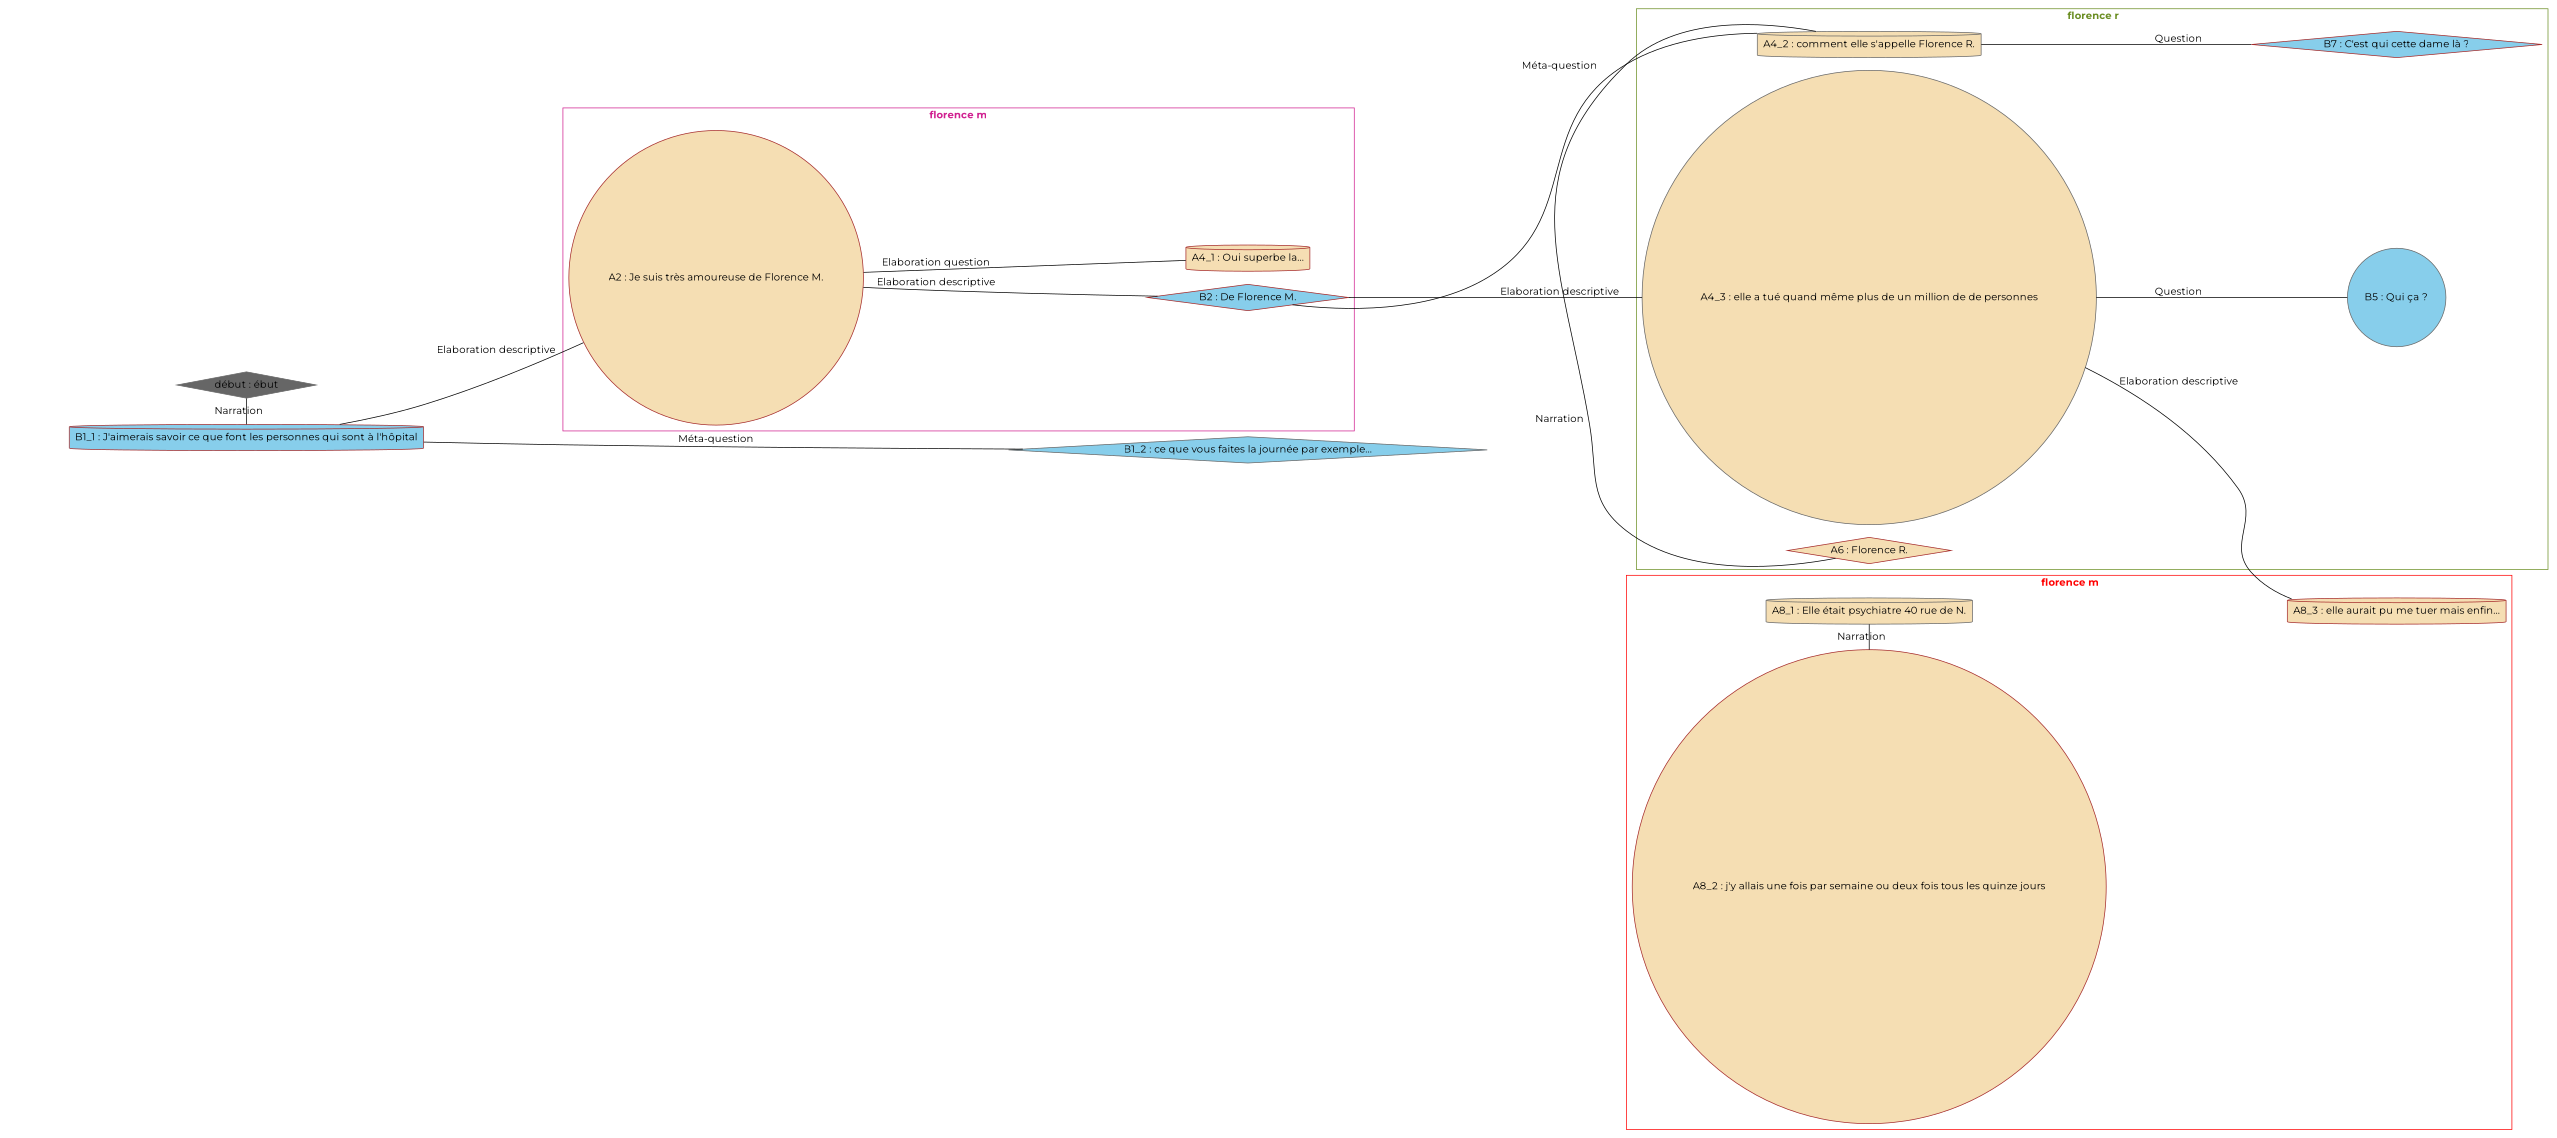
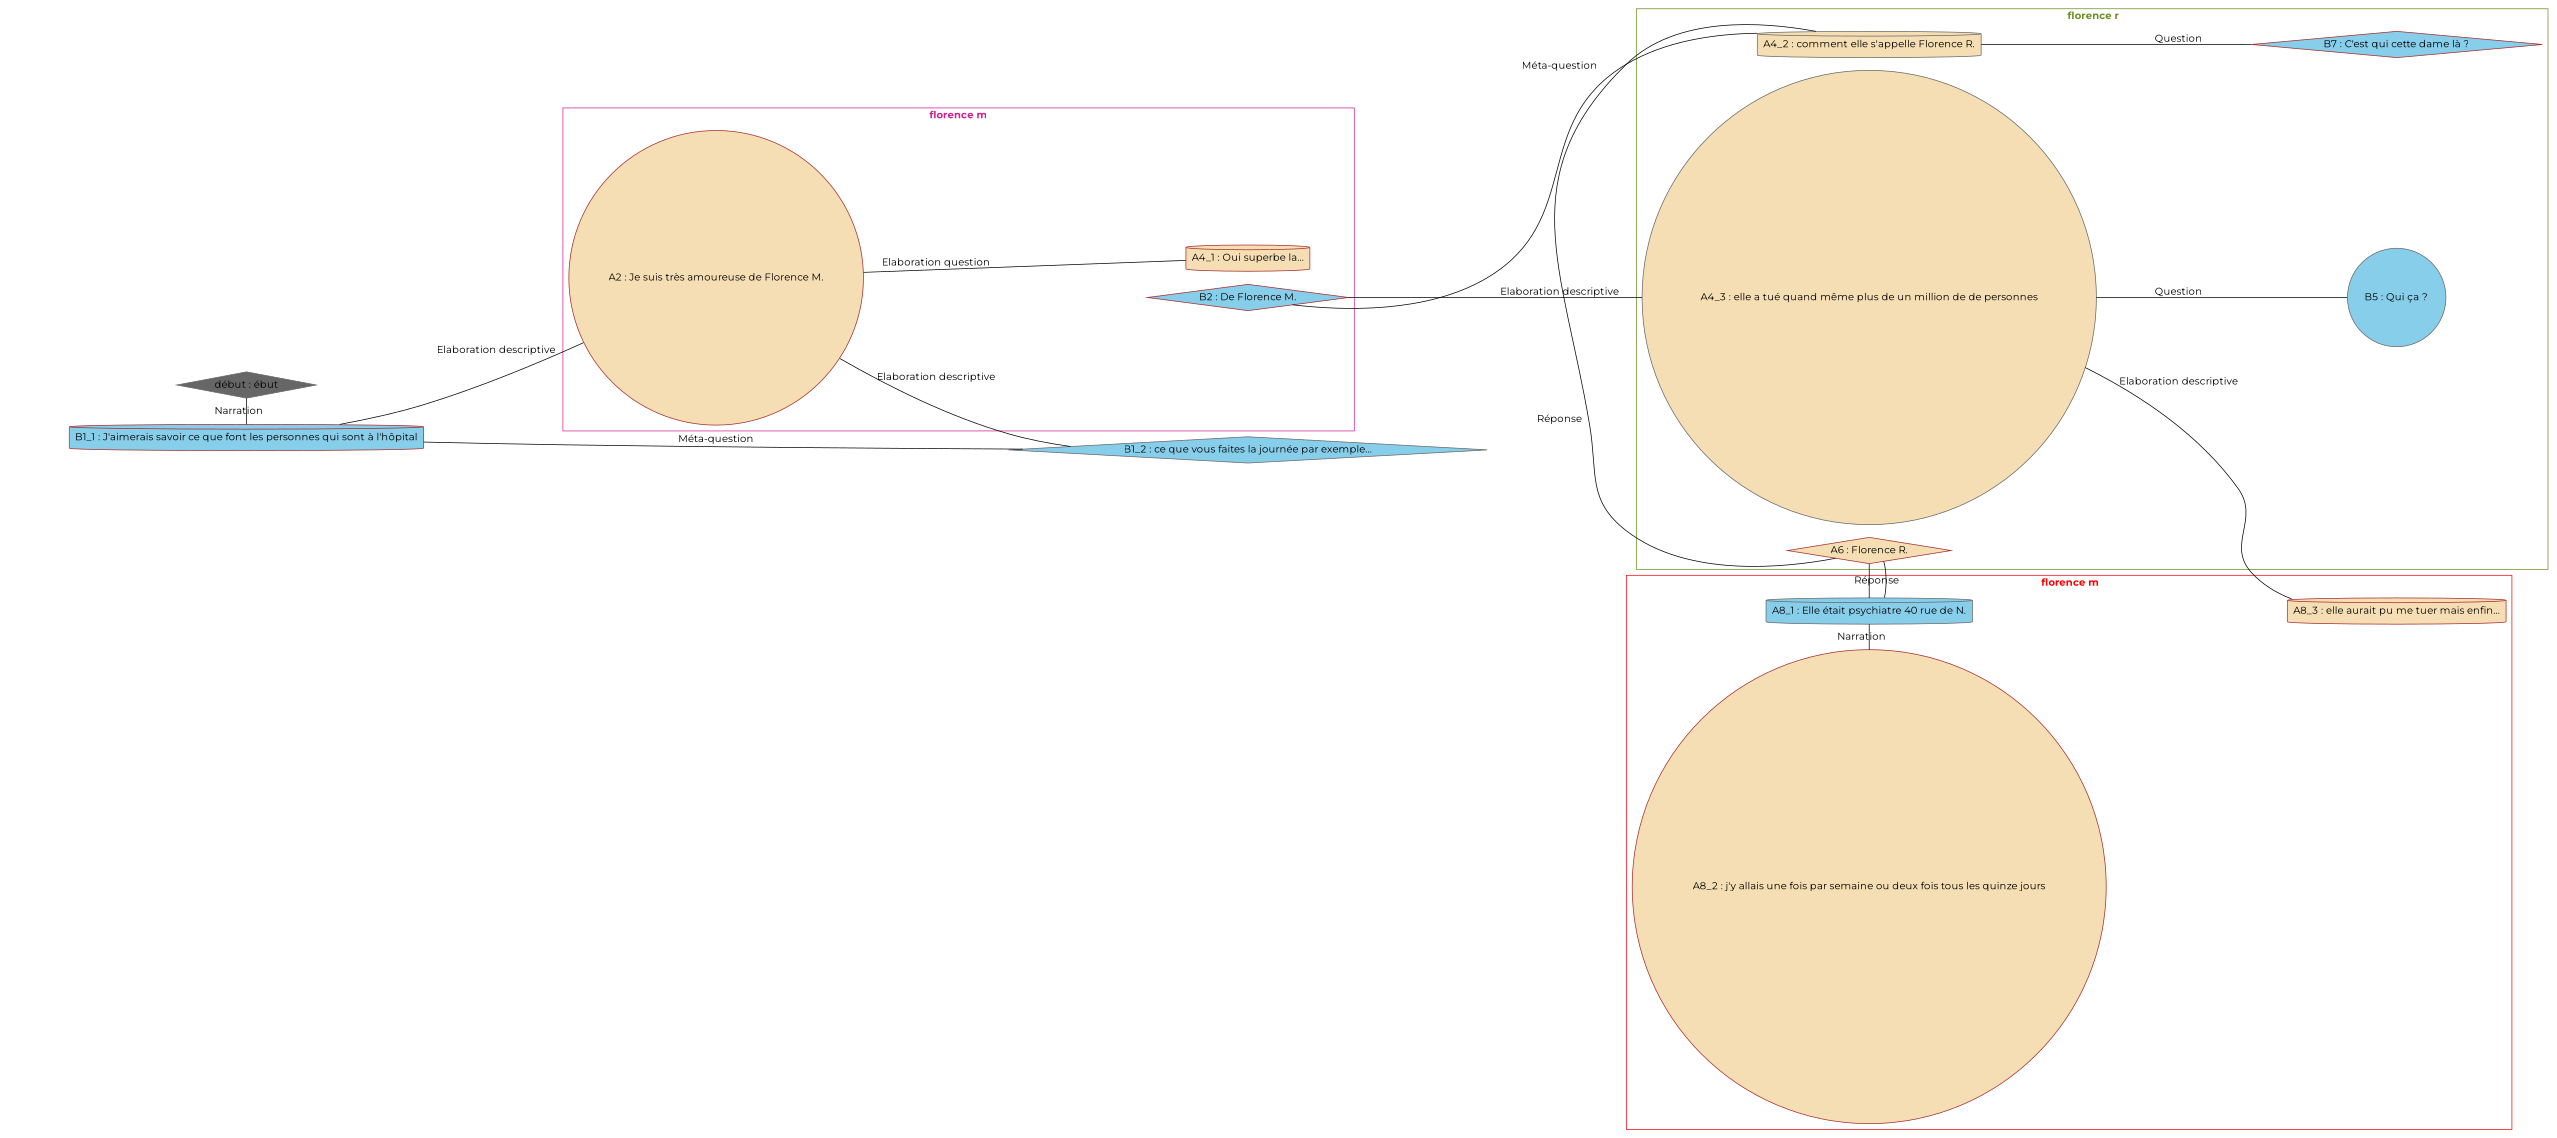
(1010, 293) -> (951, 414)
(1560, 419) -> (1560, 419)
none -> (1886, 580)
(1869, 611) -> (1869, 611)
